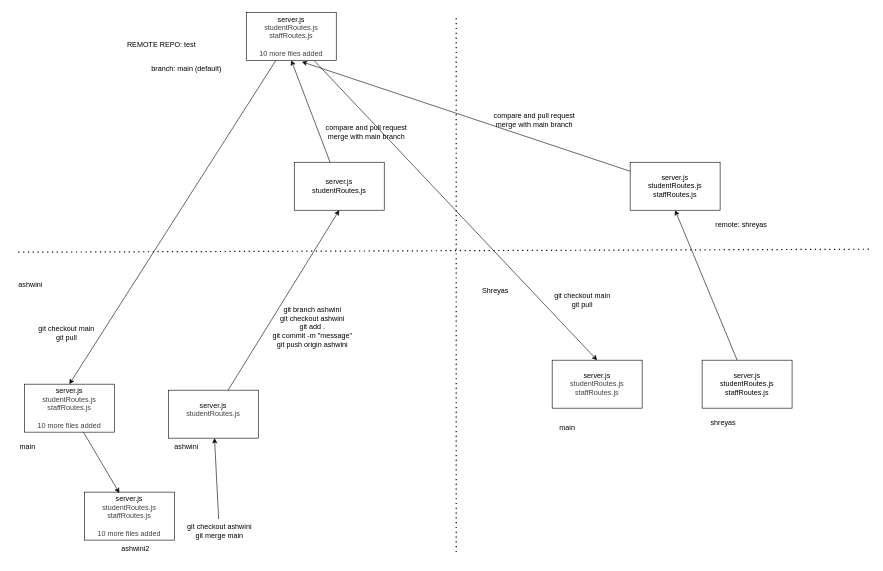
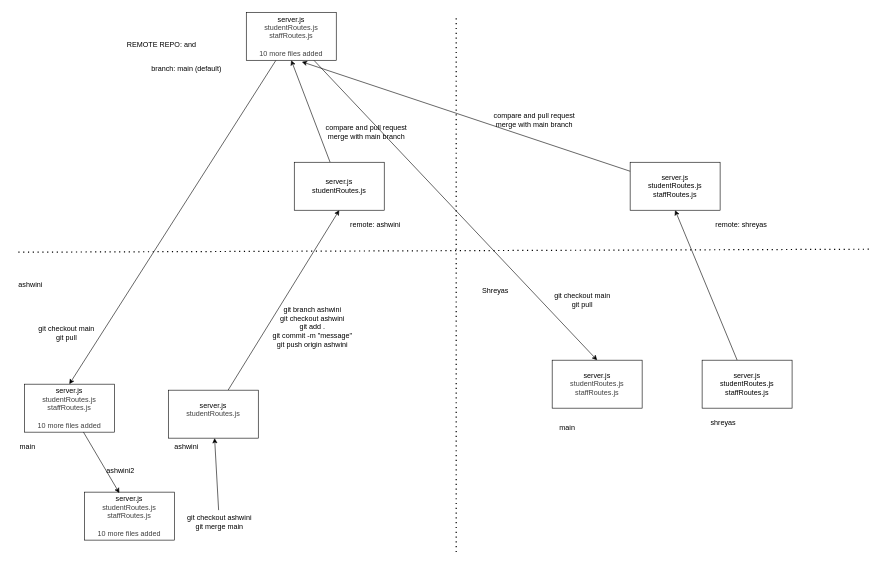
(163, 45) -> (163, 45)
none -> (375, 225)
(219, 531) -> (219, 522)
(135, 549) -> (120, 471)
